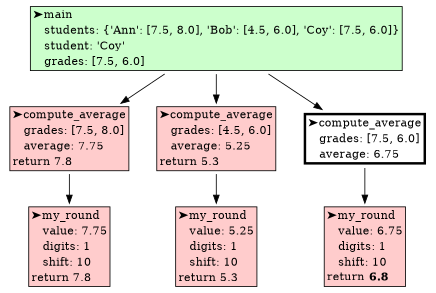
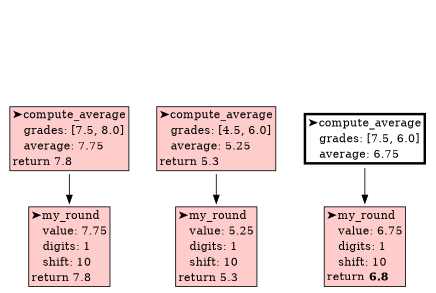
(216, 39) -> none
